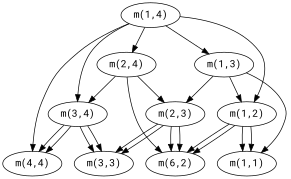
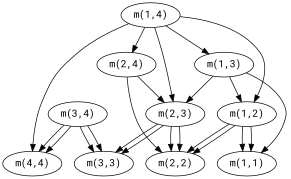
(92, 51) -> (164, 61)
(105, 87) -> none
(175, 164) -> (175, 164)
